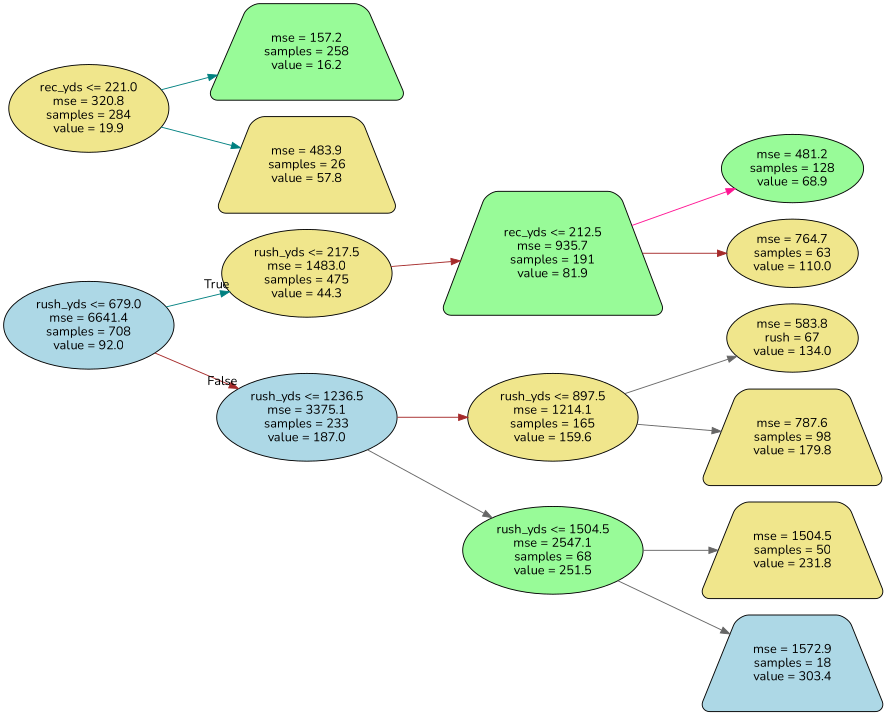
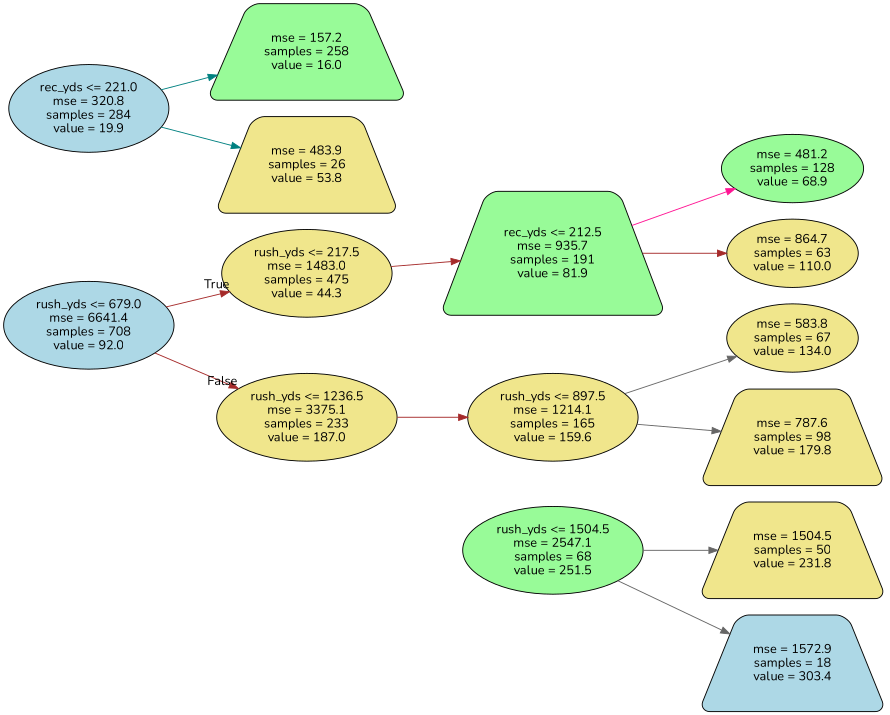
(307, 52) -> (307, 52)
(89, 108) -> (89, 108)
(307, 165) -> (307, 165)
(793, 253) -> (793, 253)
(193, 300) -> (193, 300)
(793, 338) -> (793, 338)
(307, 417) -> (307, 417)
(426, 482) -> none
